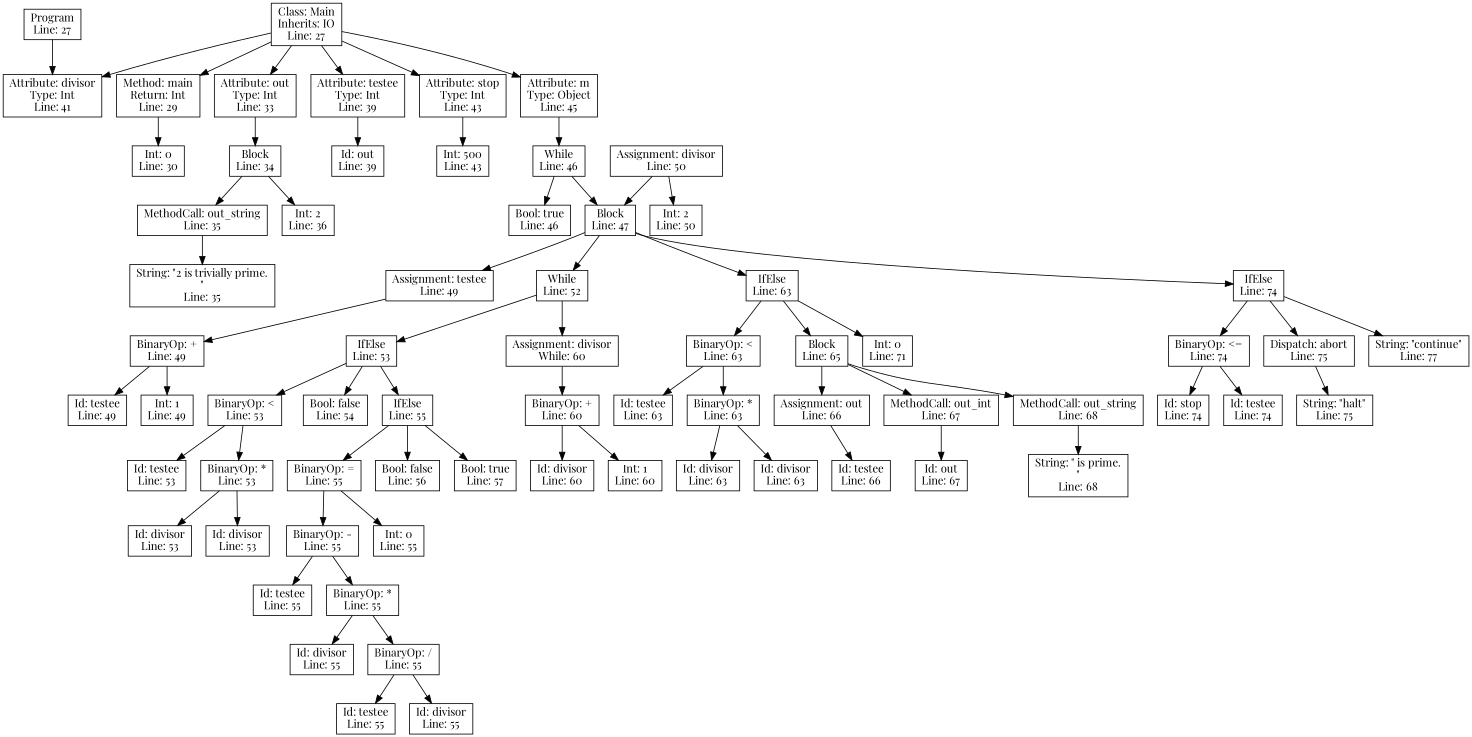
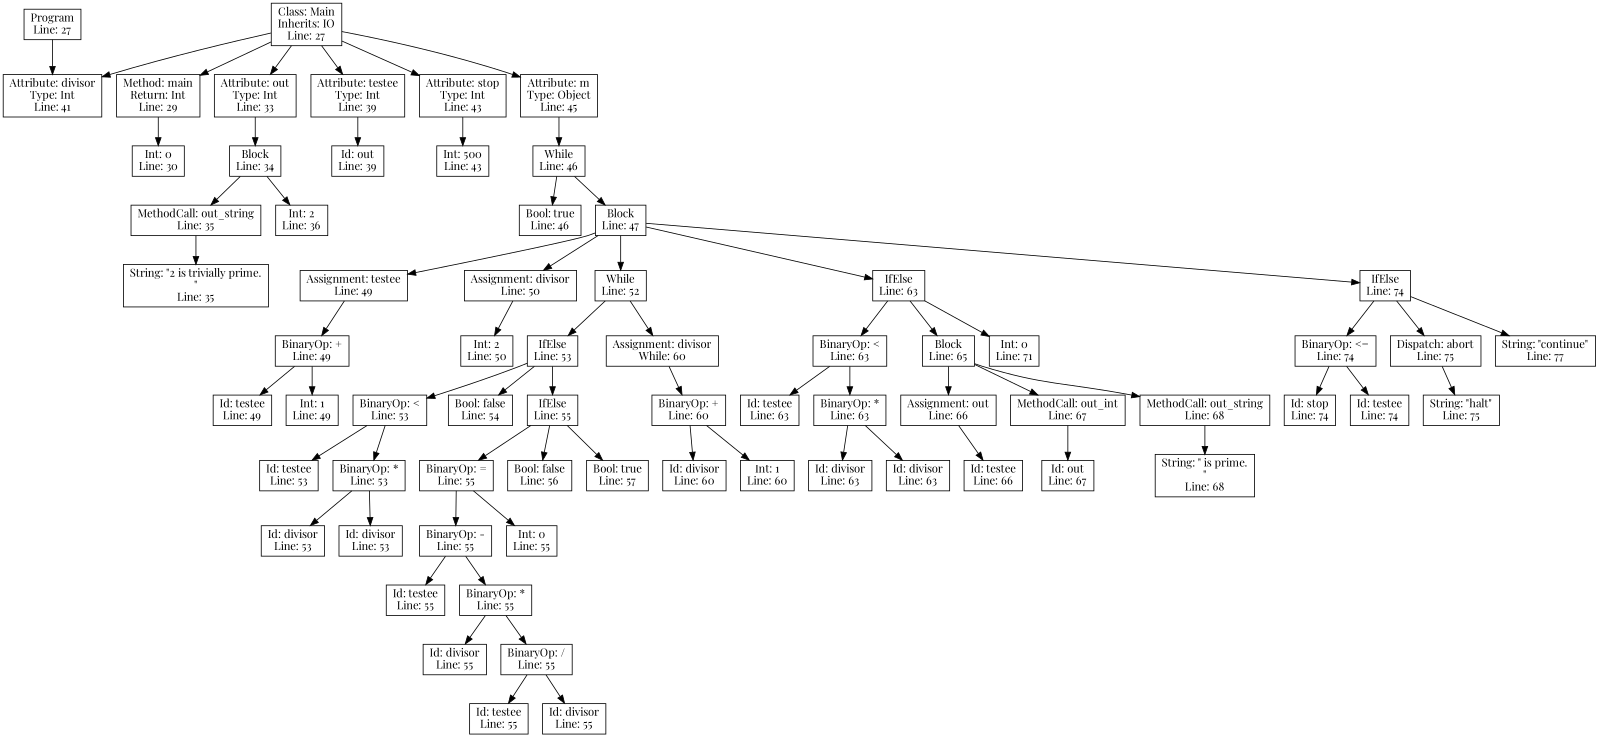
(641, 188) -> (574, 251)
